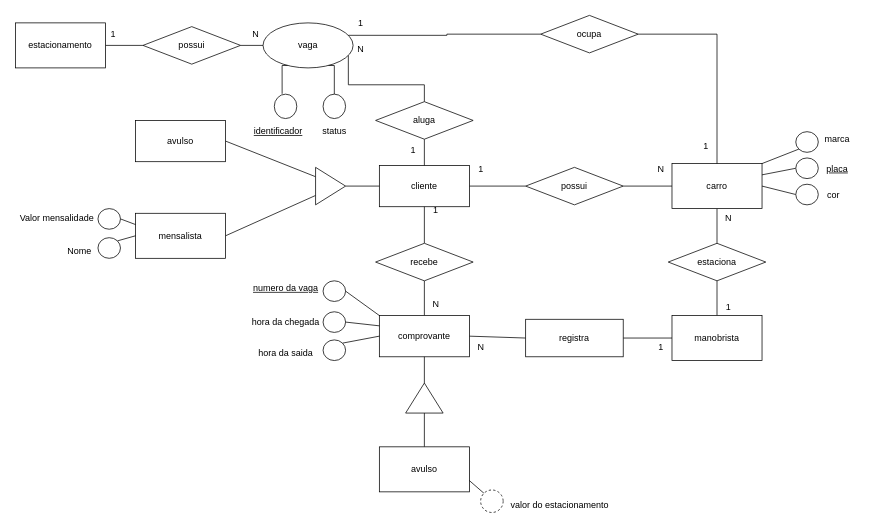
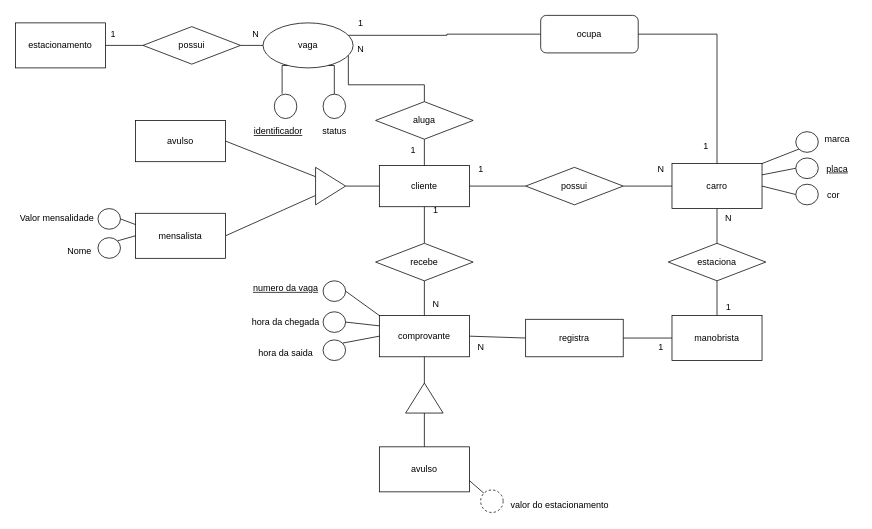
(589, 34) -> (589, 34)
